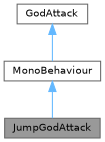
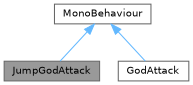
(52, 48) -> (132, 47)
